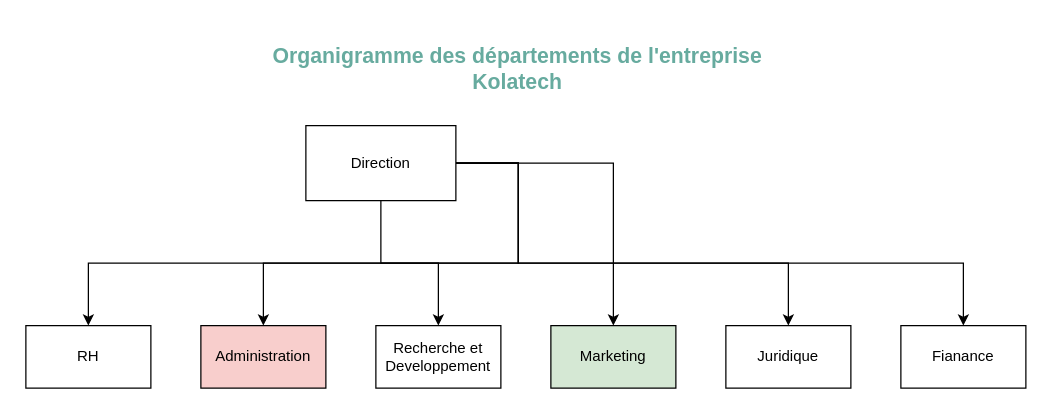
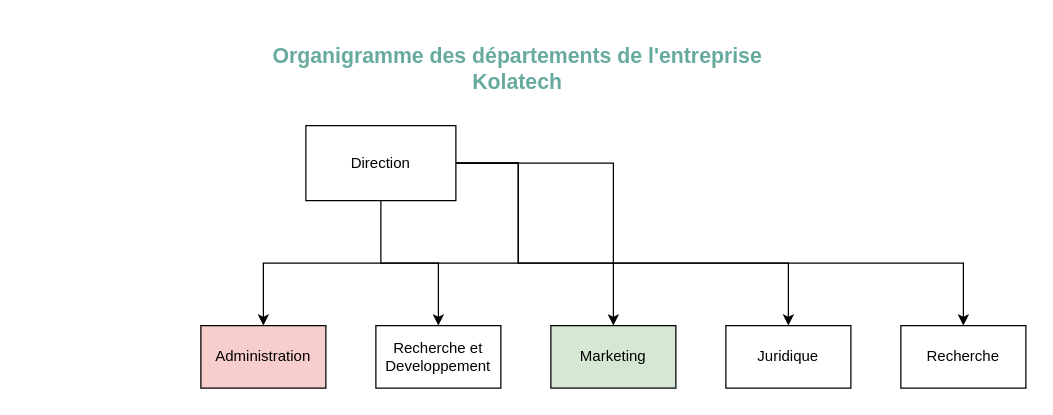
(148, 263) -> none
(88, 357) -> none
(963, 357) -> (963, 357)
